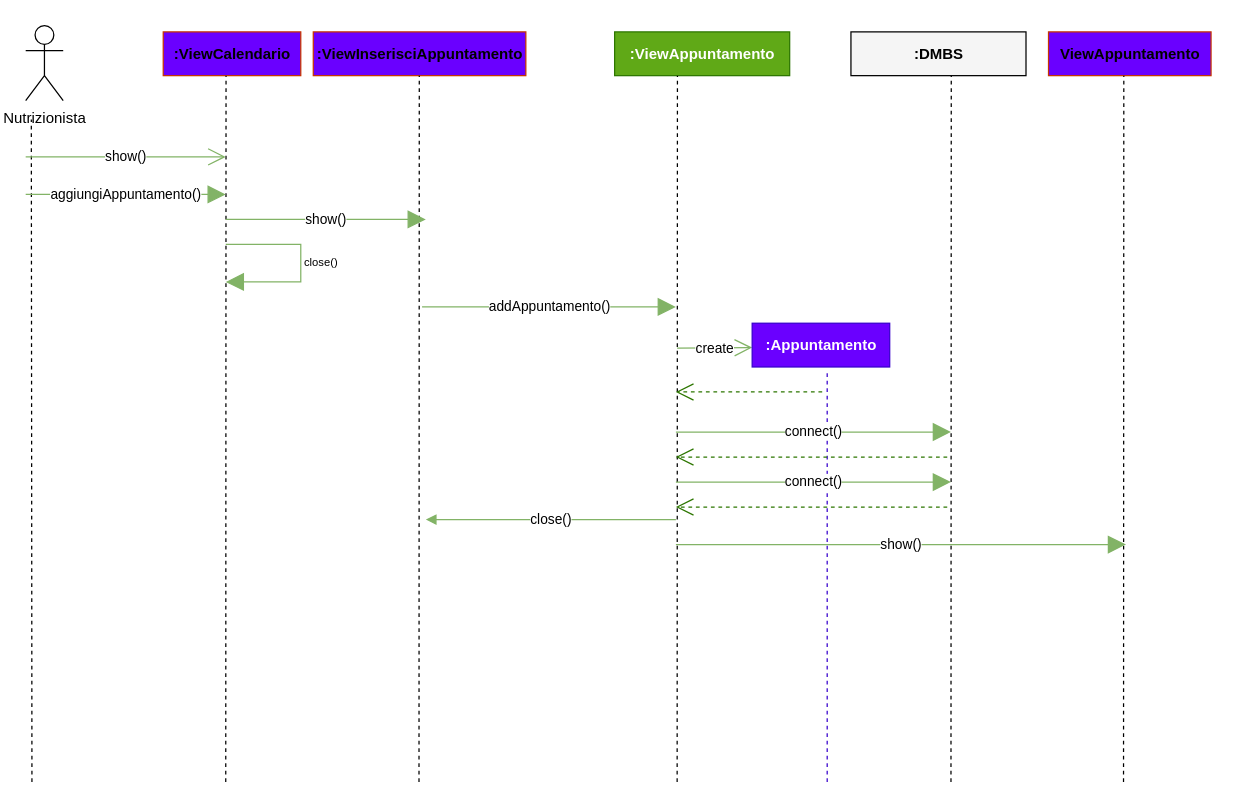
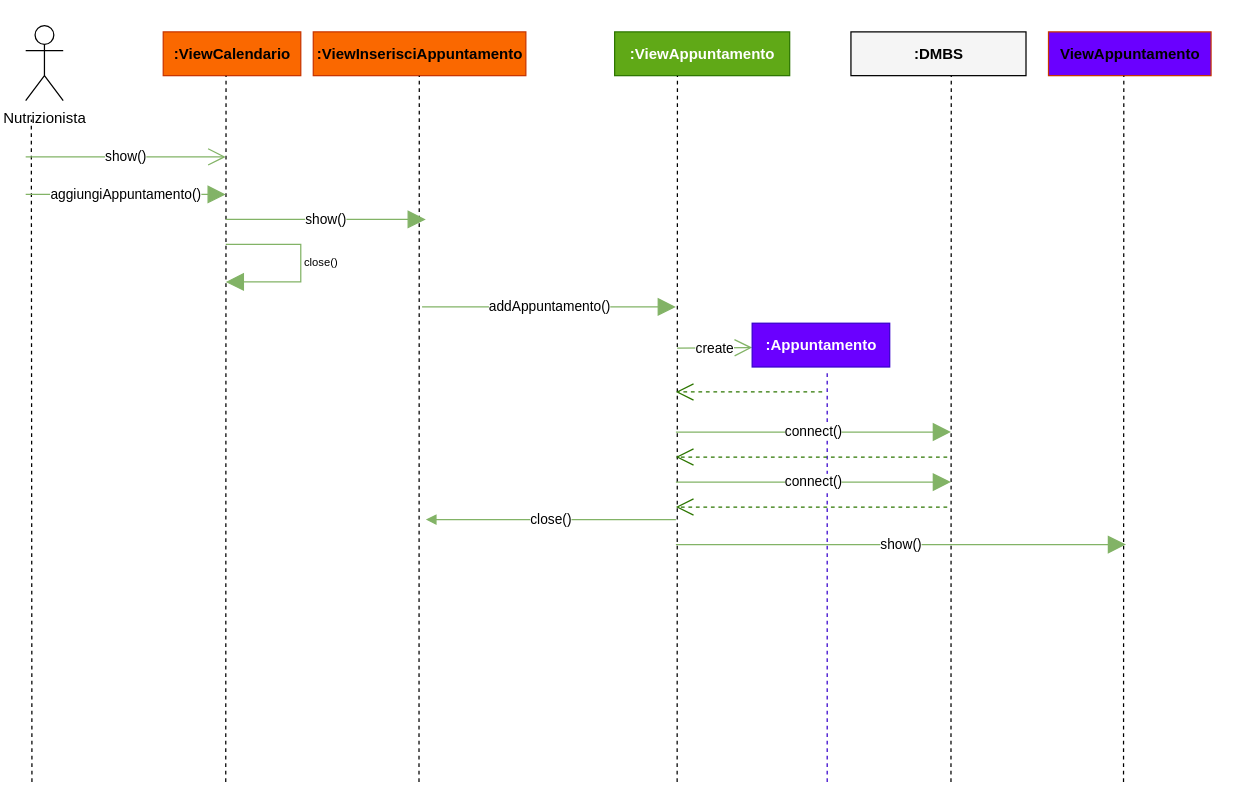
(232, 54) -> (232, 54)
(419, 54) -> (419, 54)
